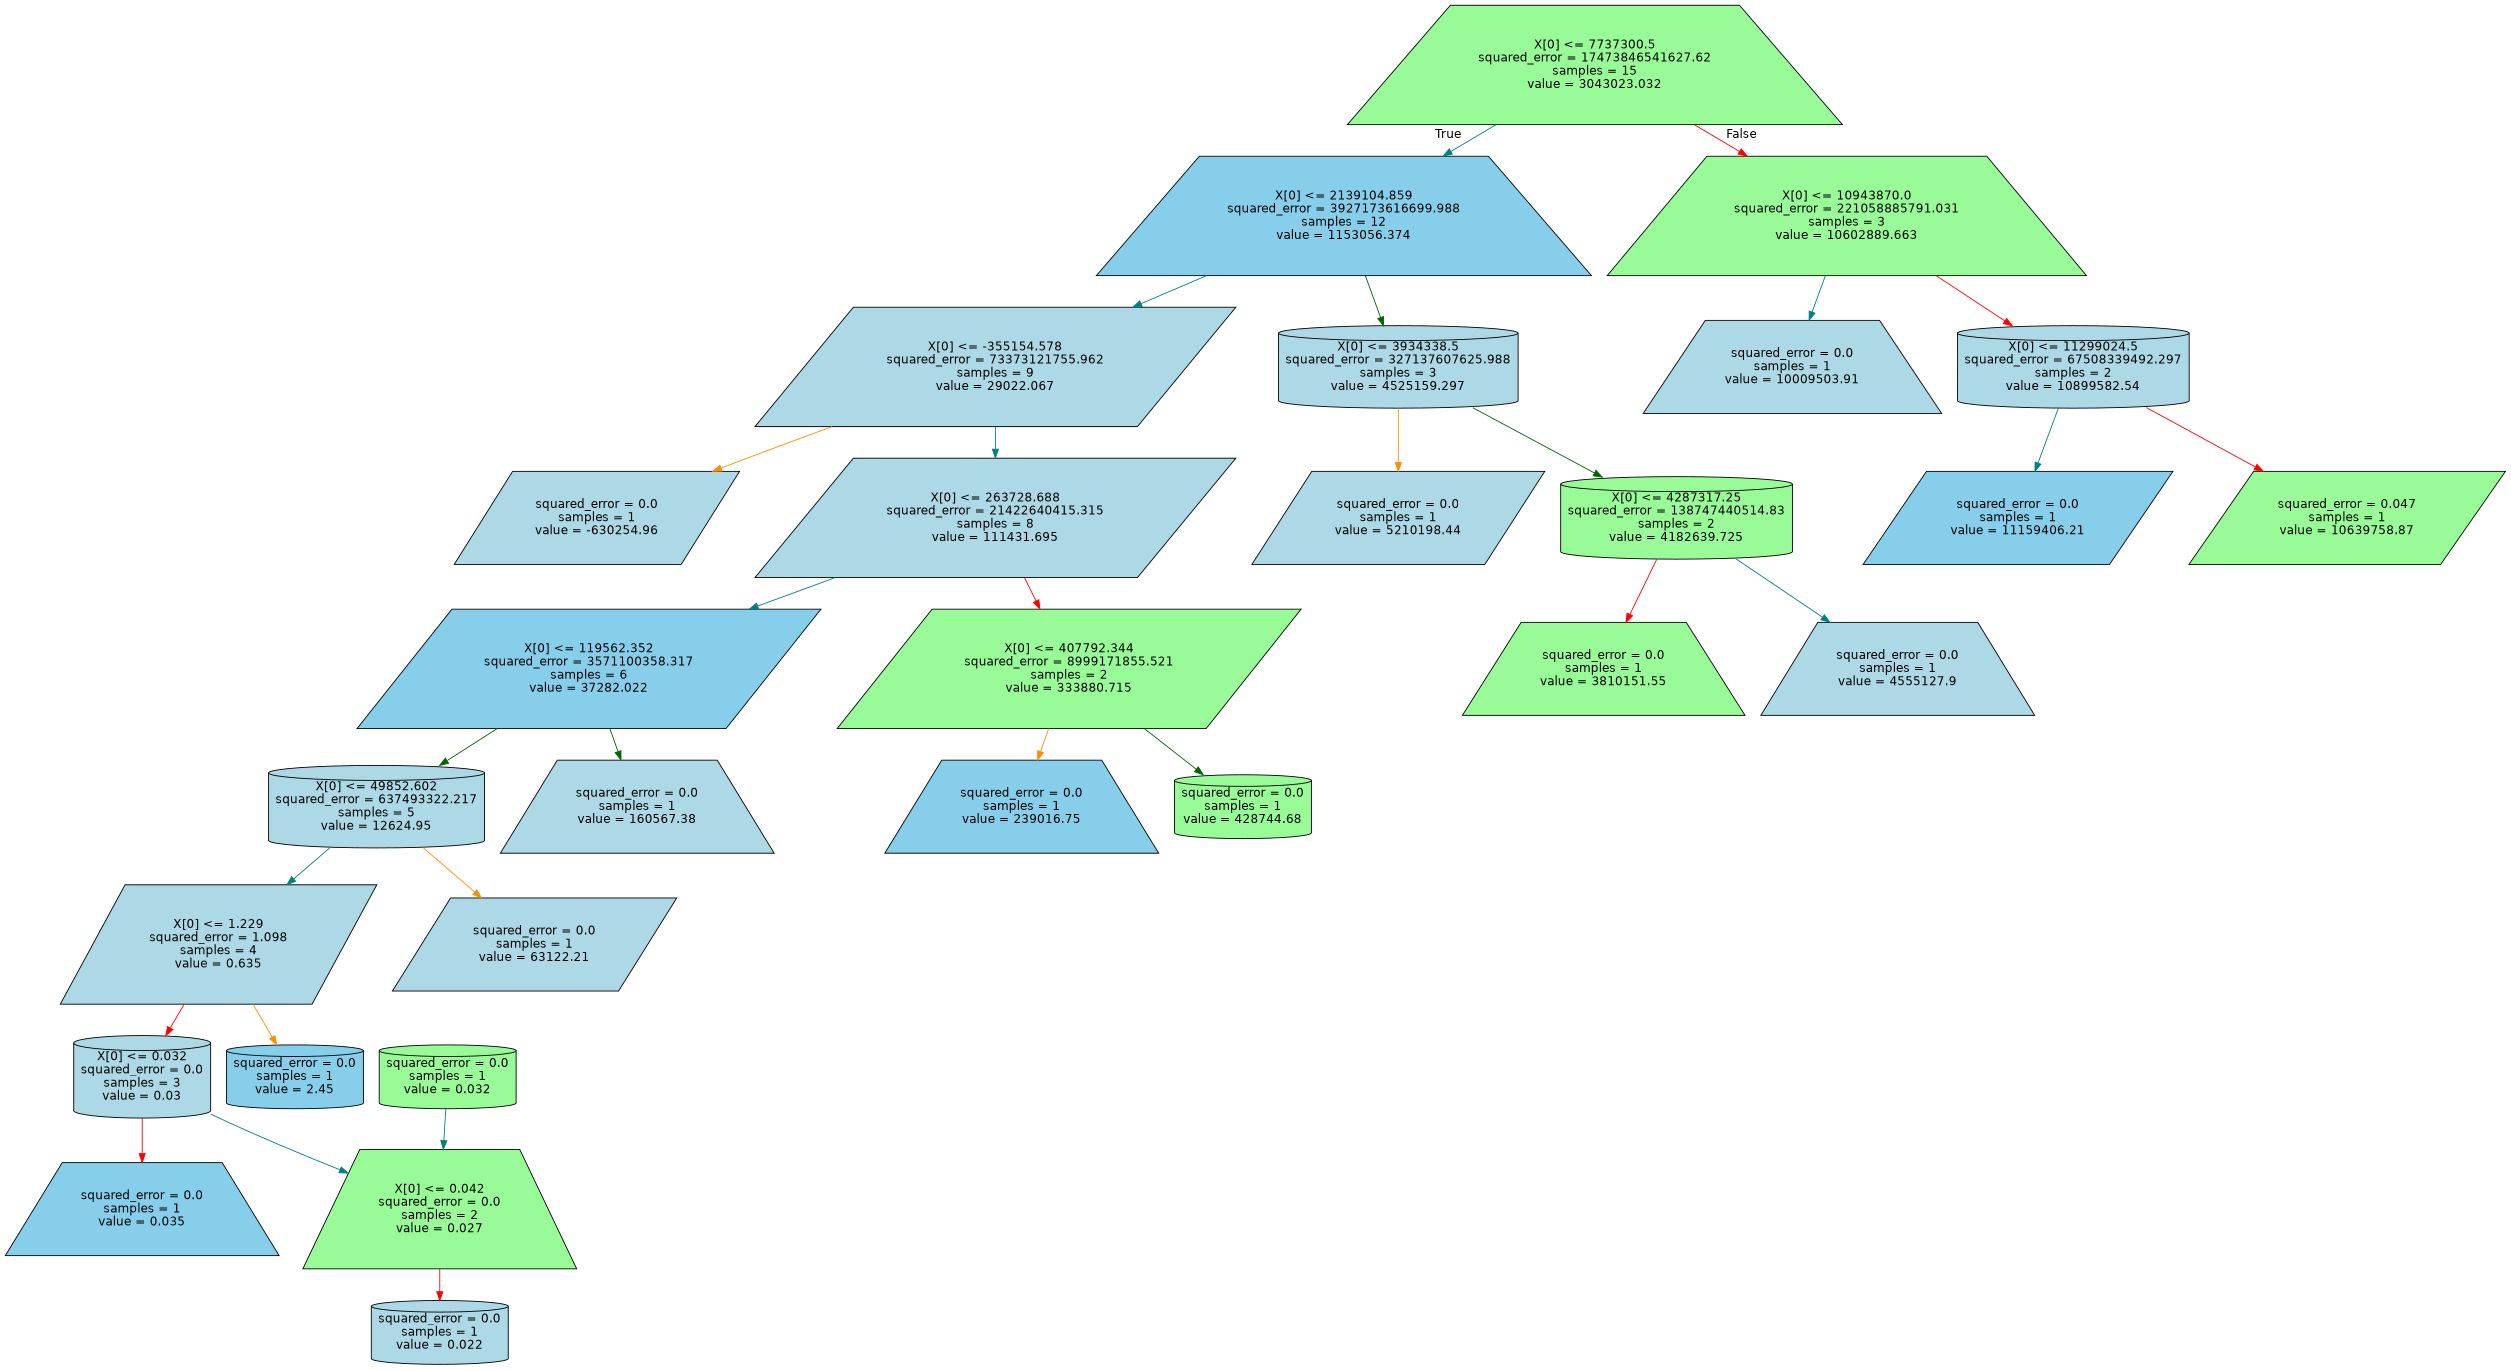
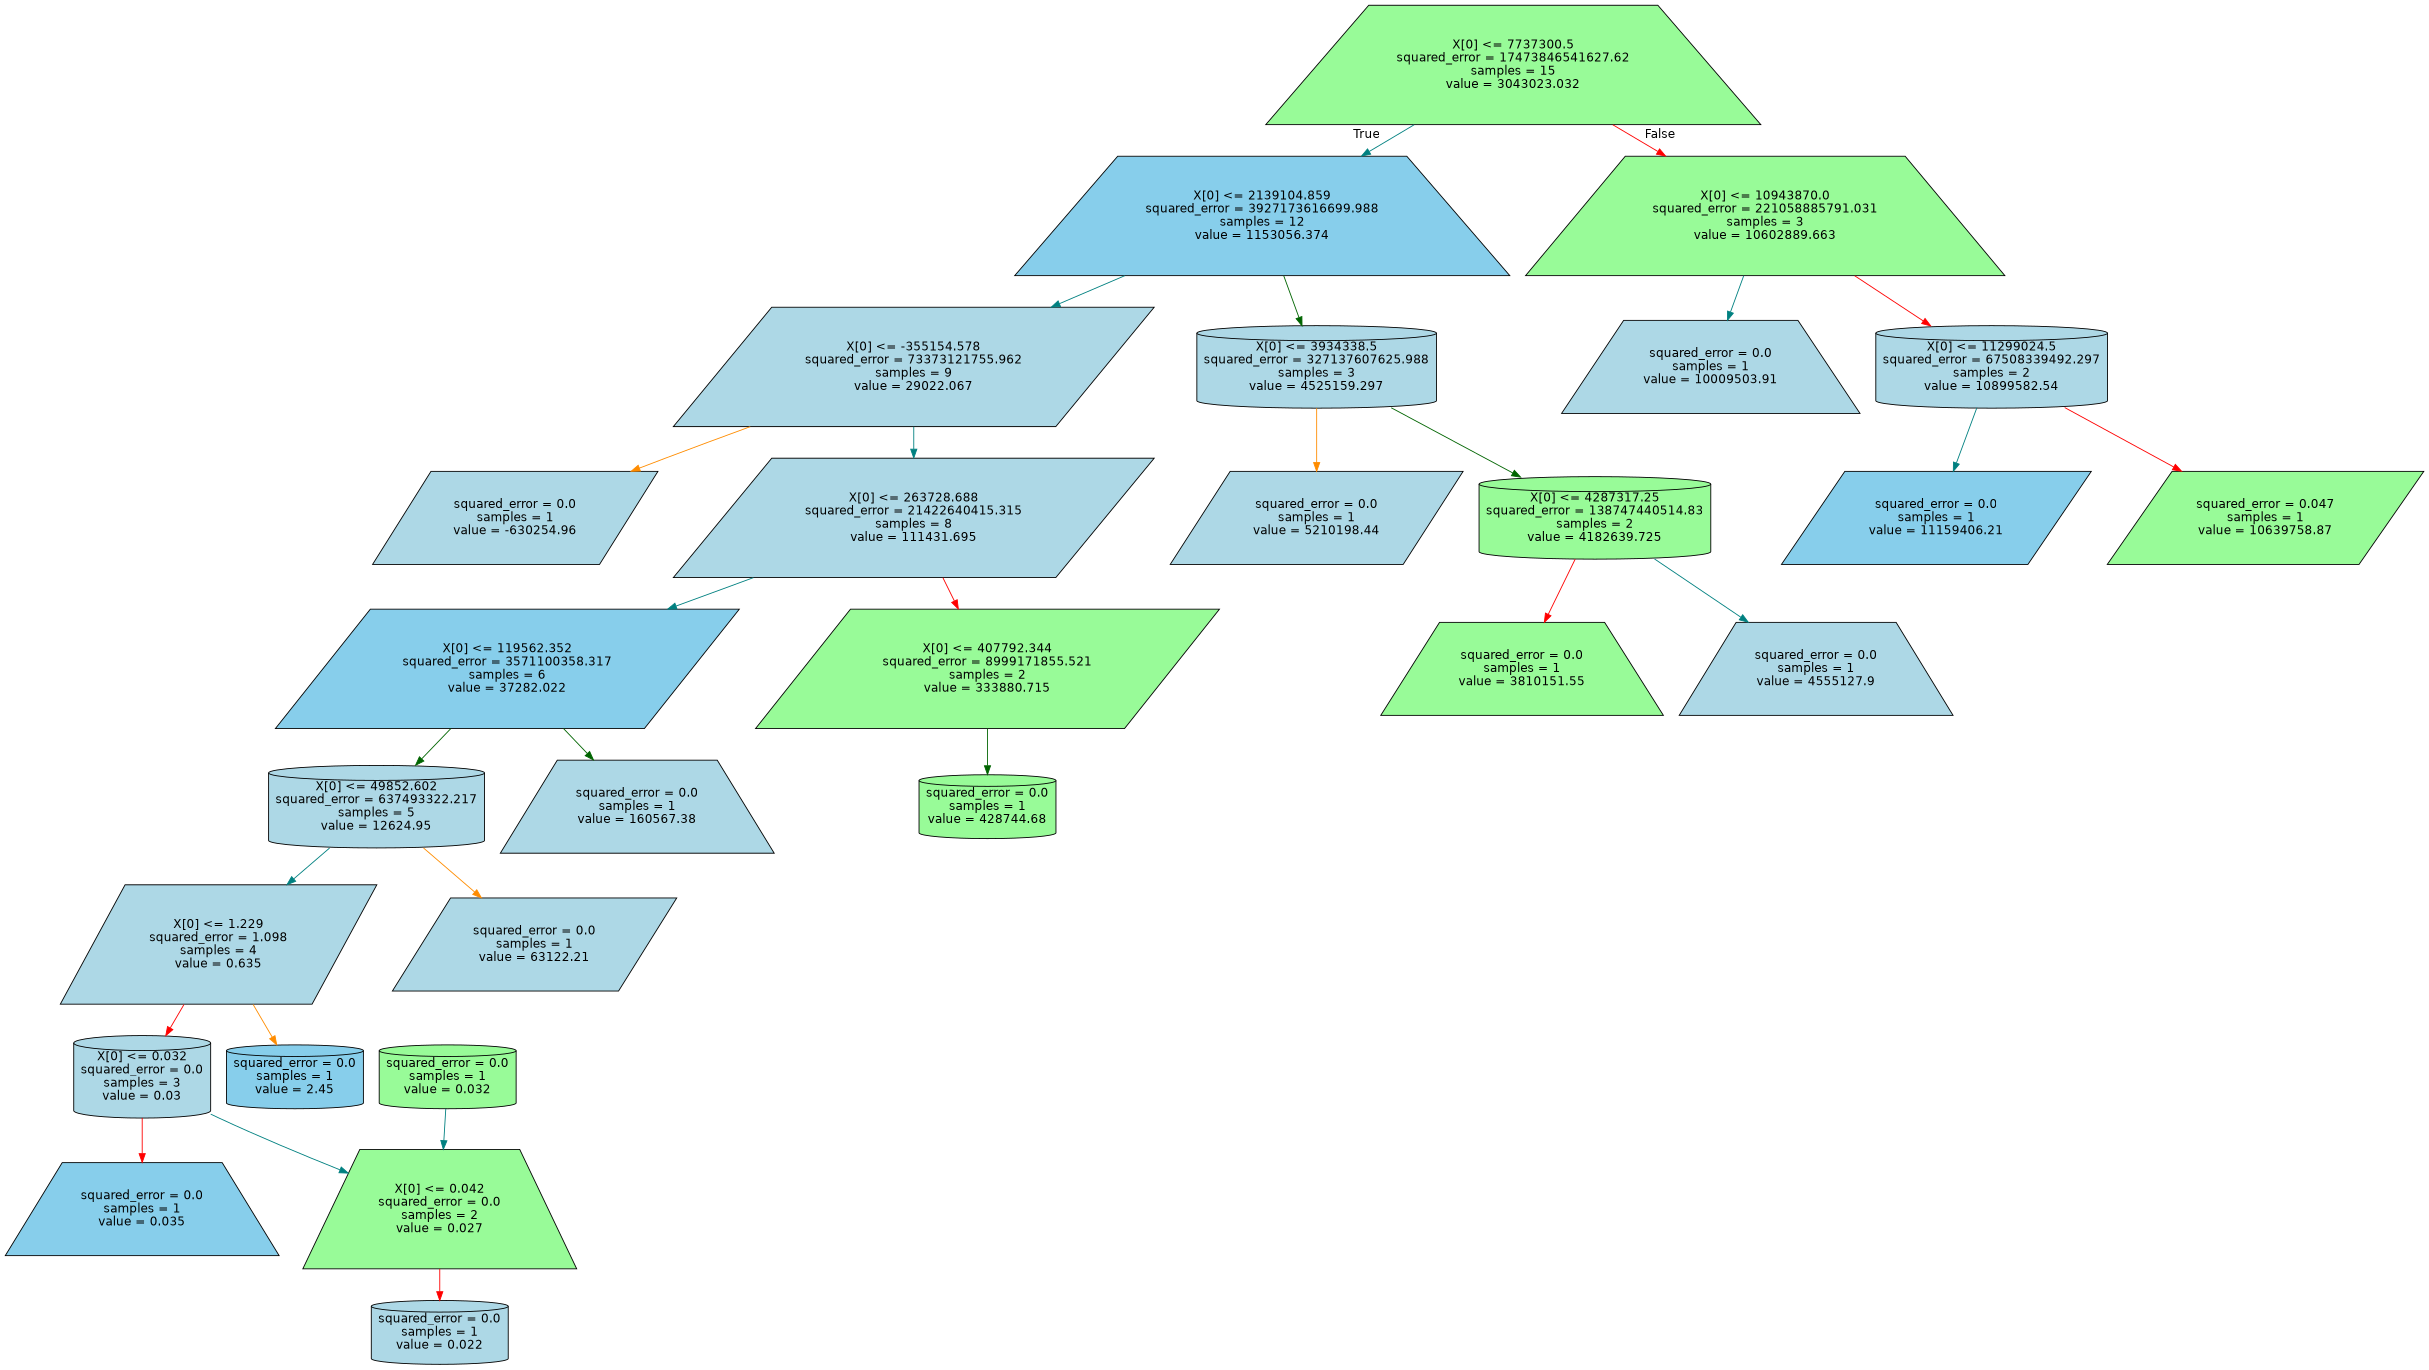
(1022, 807) -> none
